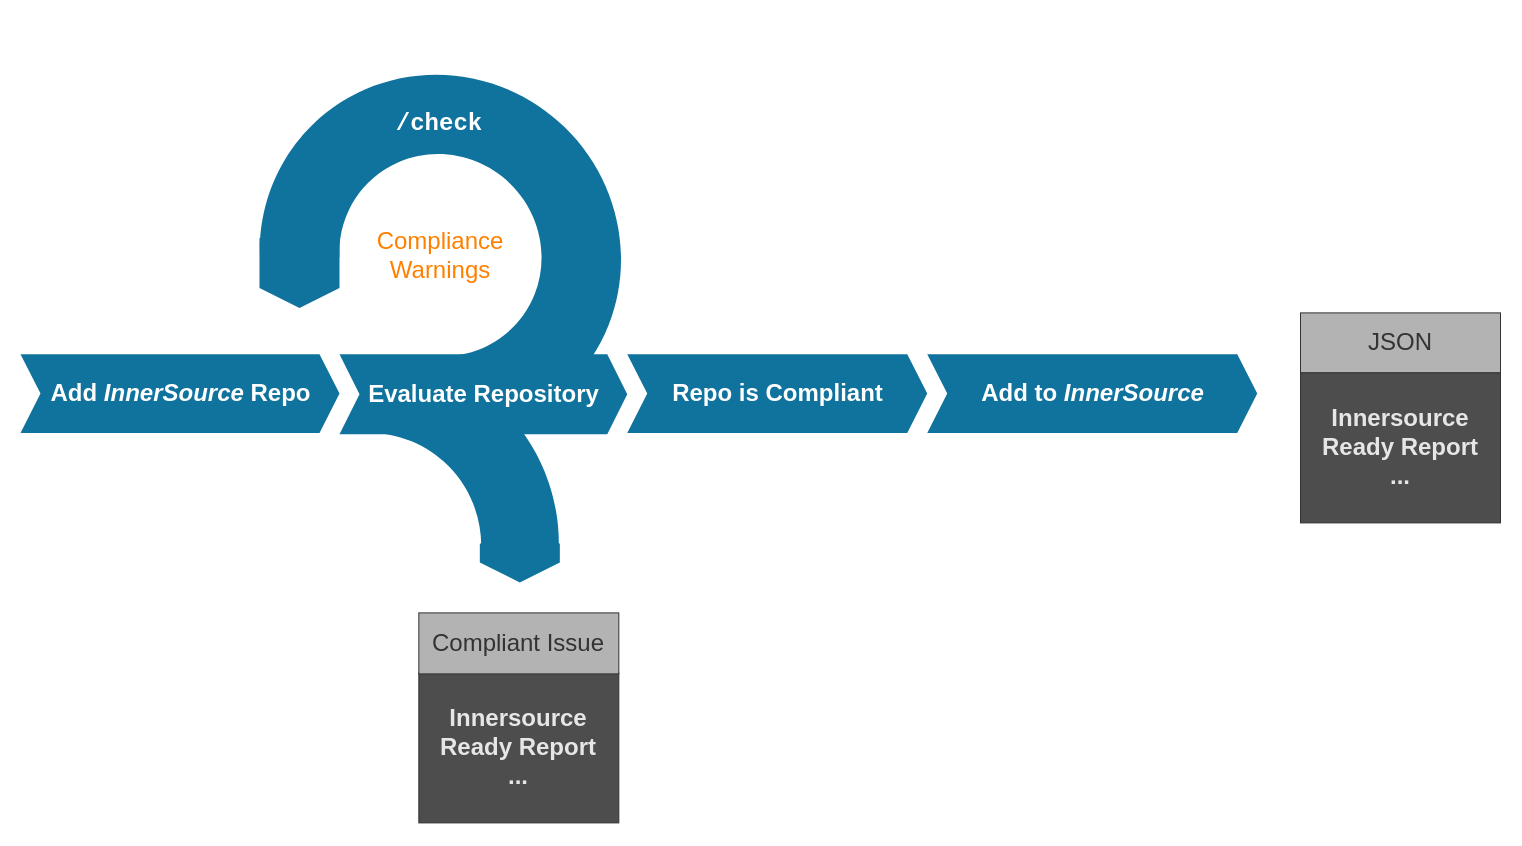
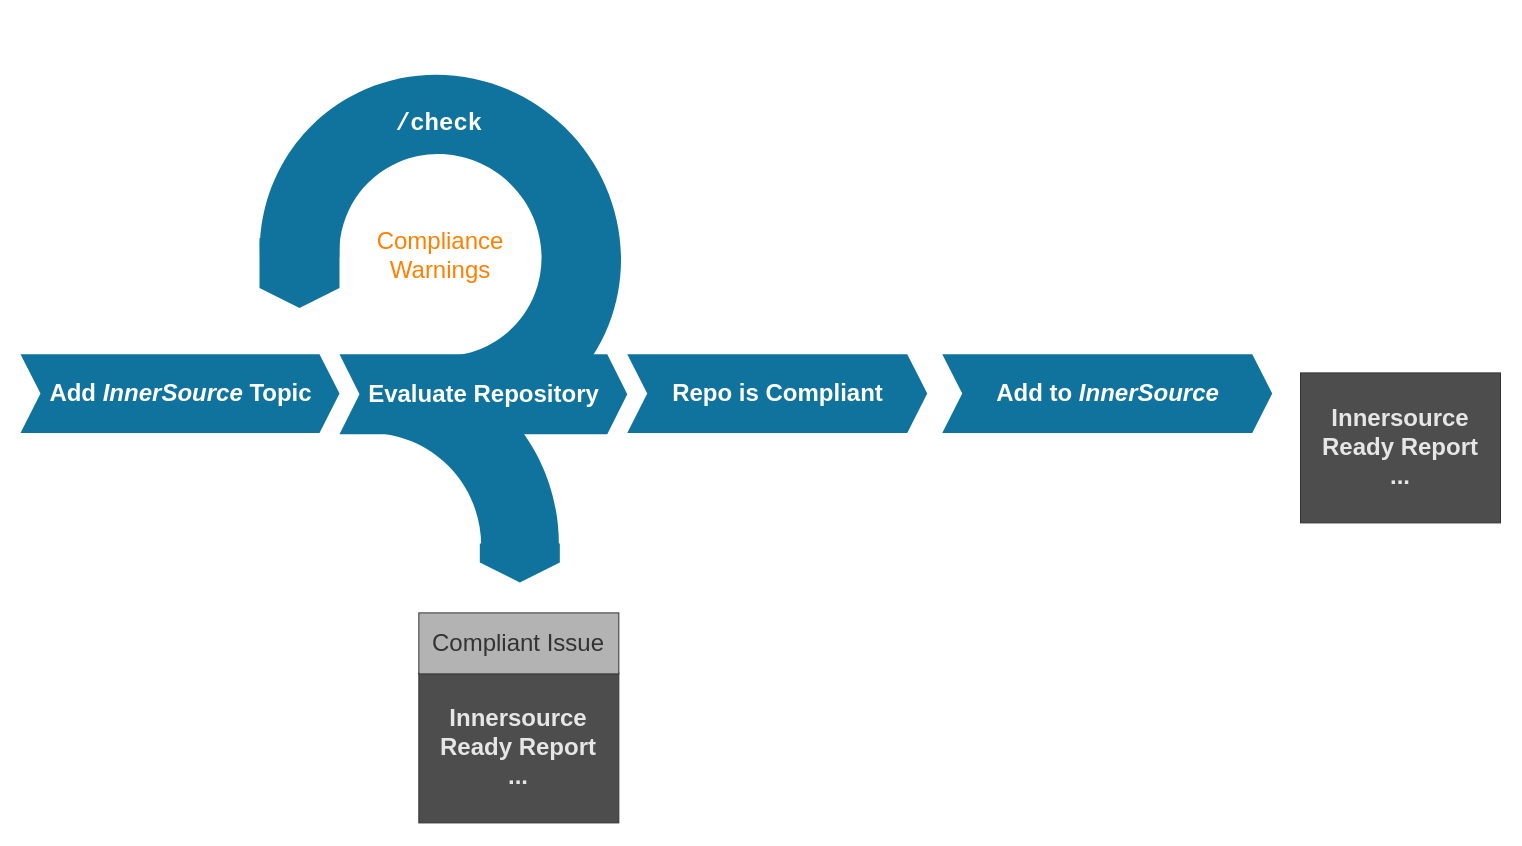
(1401, 343) -> none
(181, 394) -> (181, 394)
(1092, 394) -> (1107, 394)
